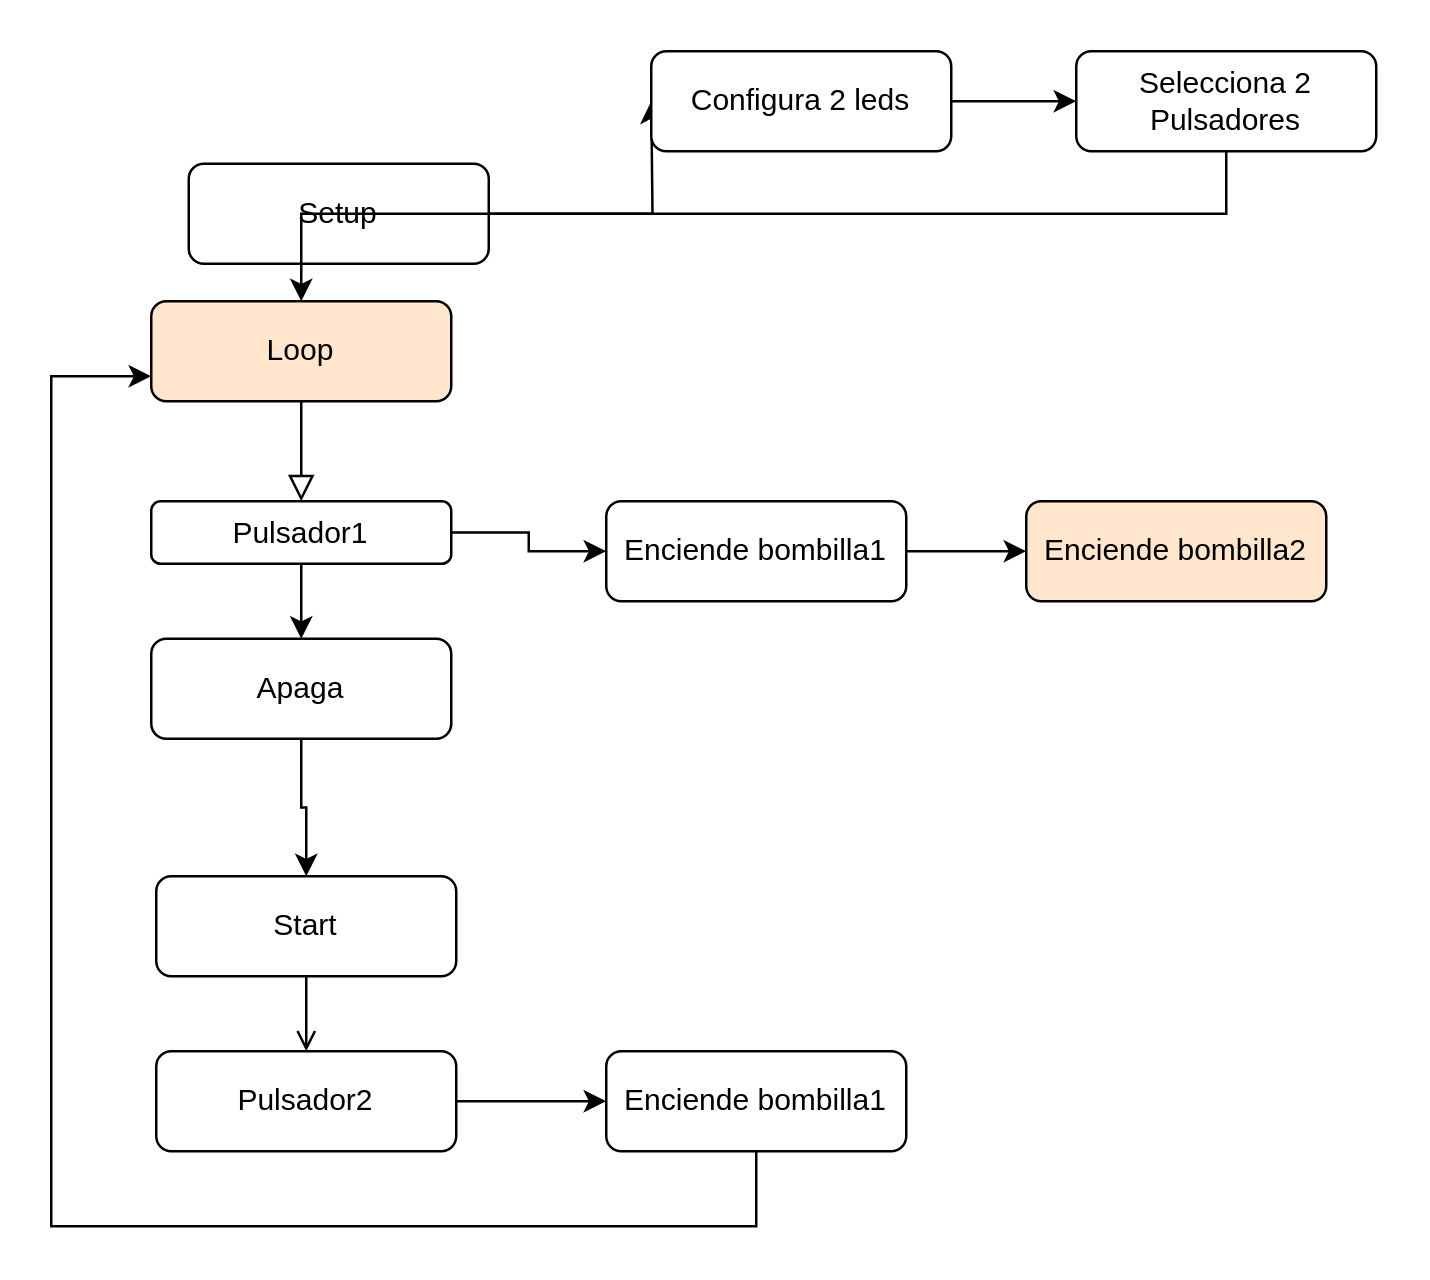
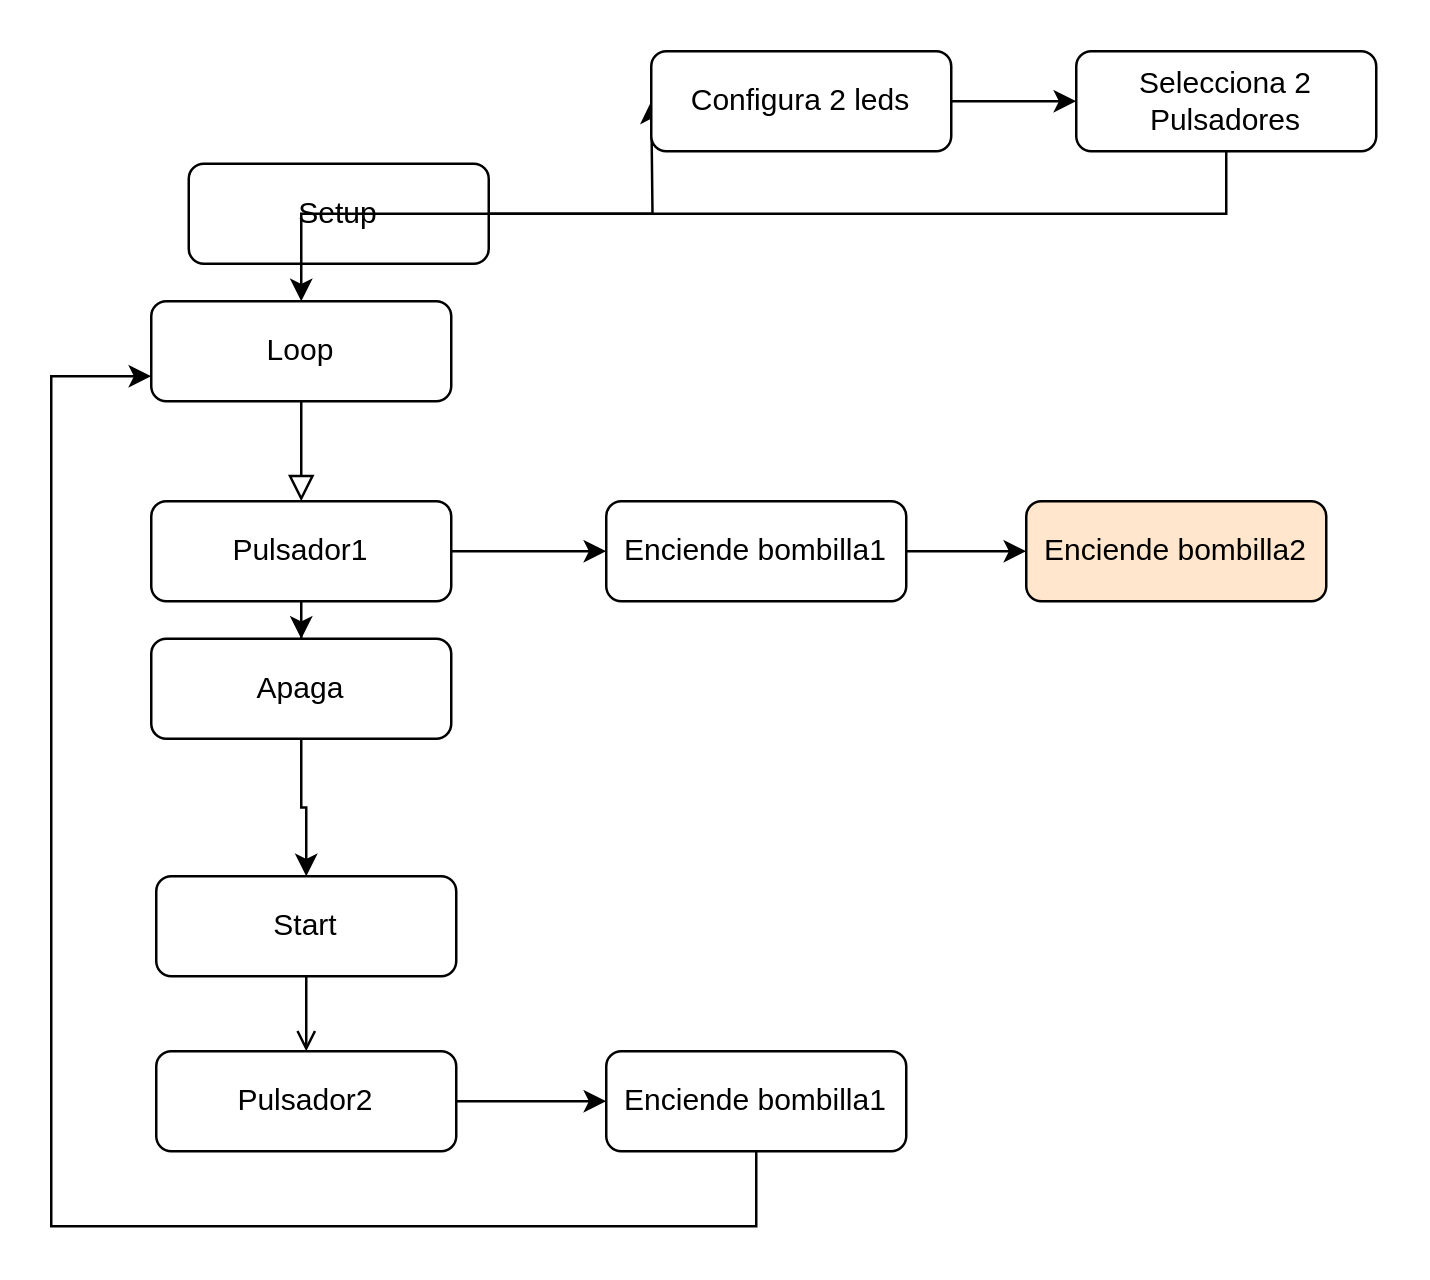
(301, 351) -> (301, 351)
(301, 533) -> (301, 551)
